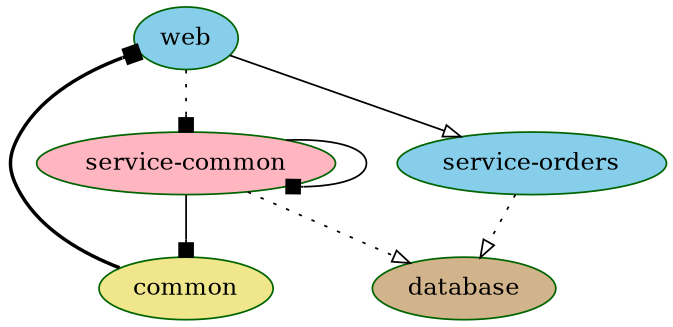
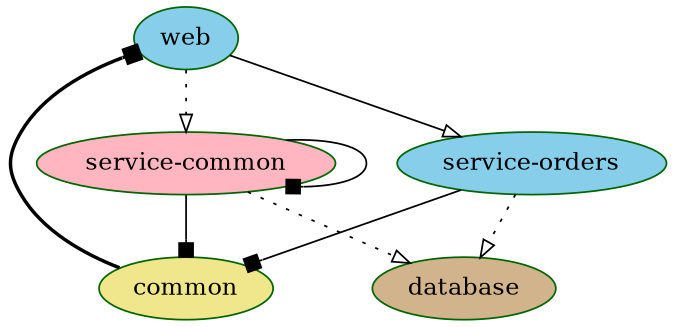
(186, 92) -> (186, 92)
none -> (362, 225)
